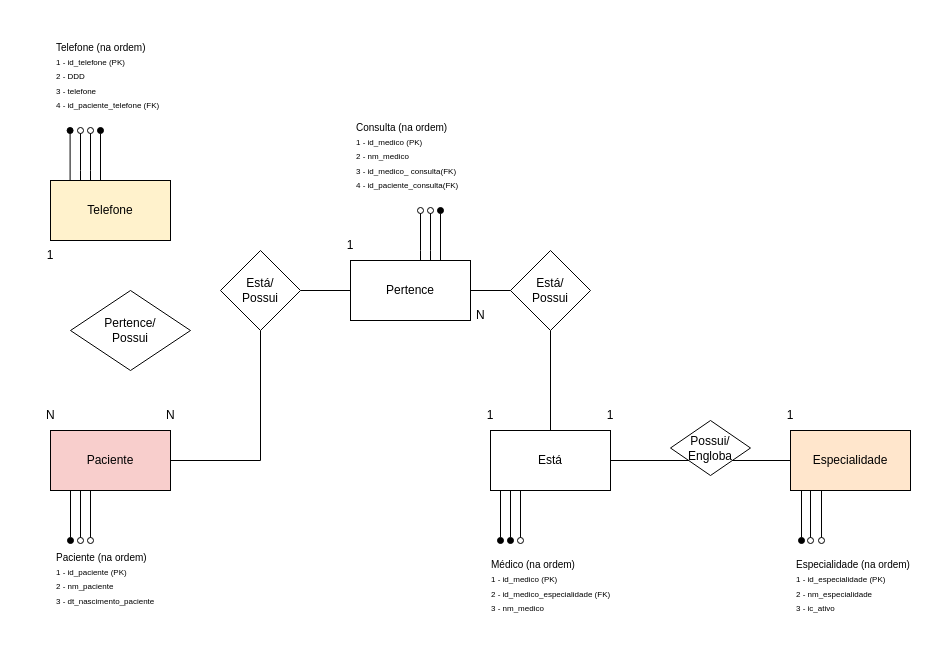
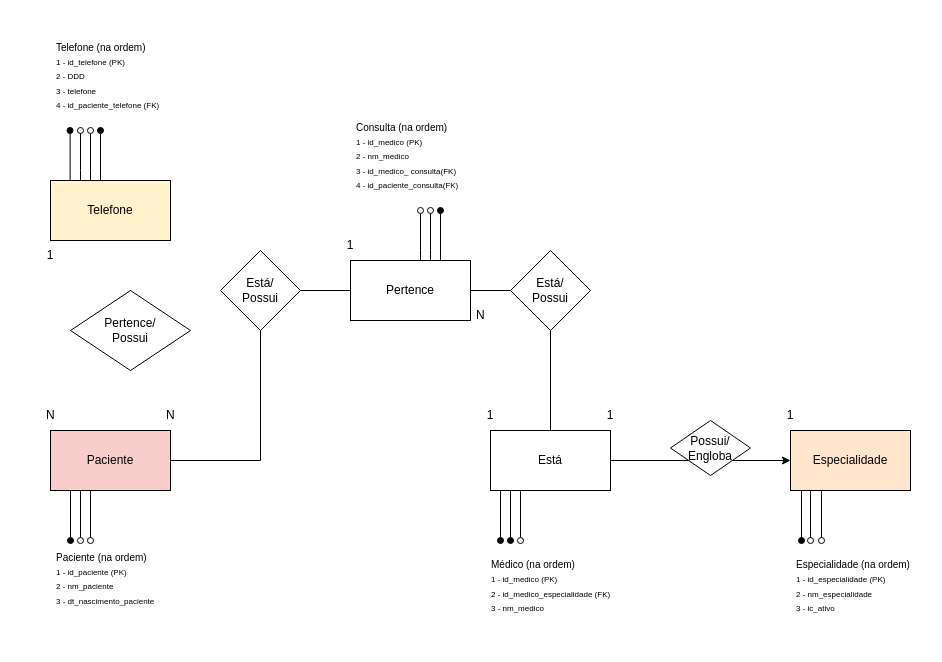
(785, 461) -> (782, 461)
